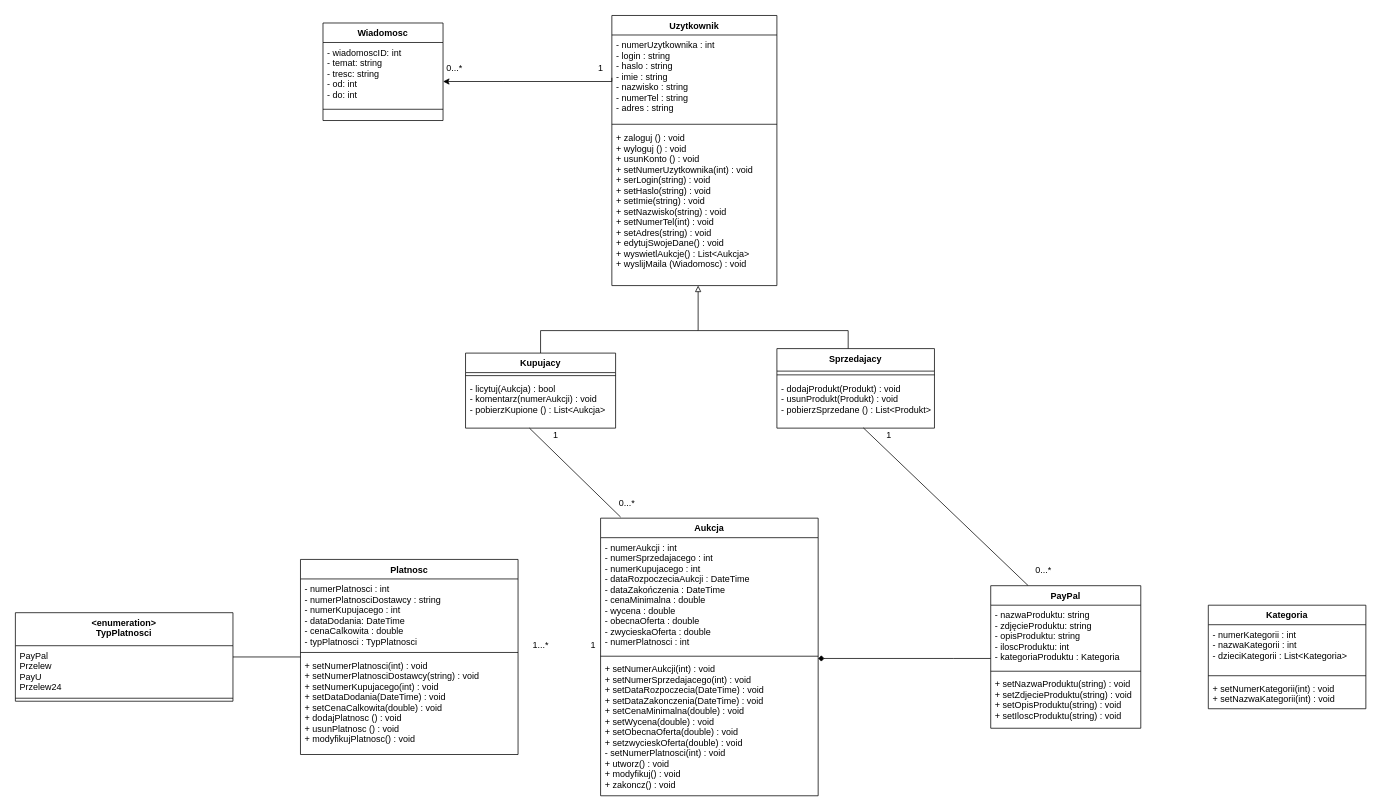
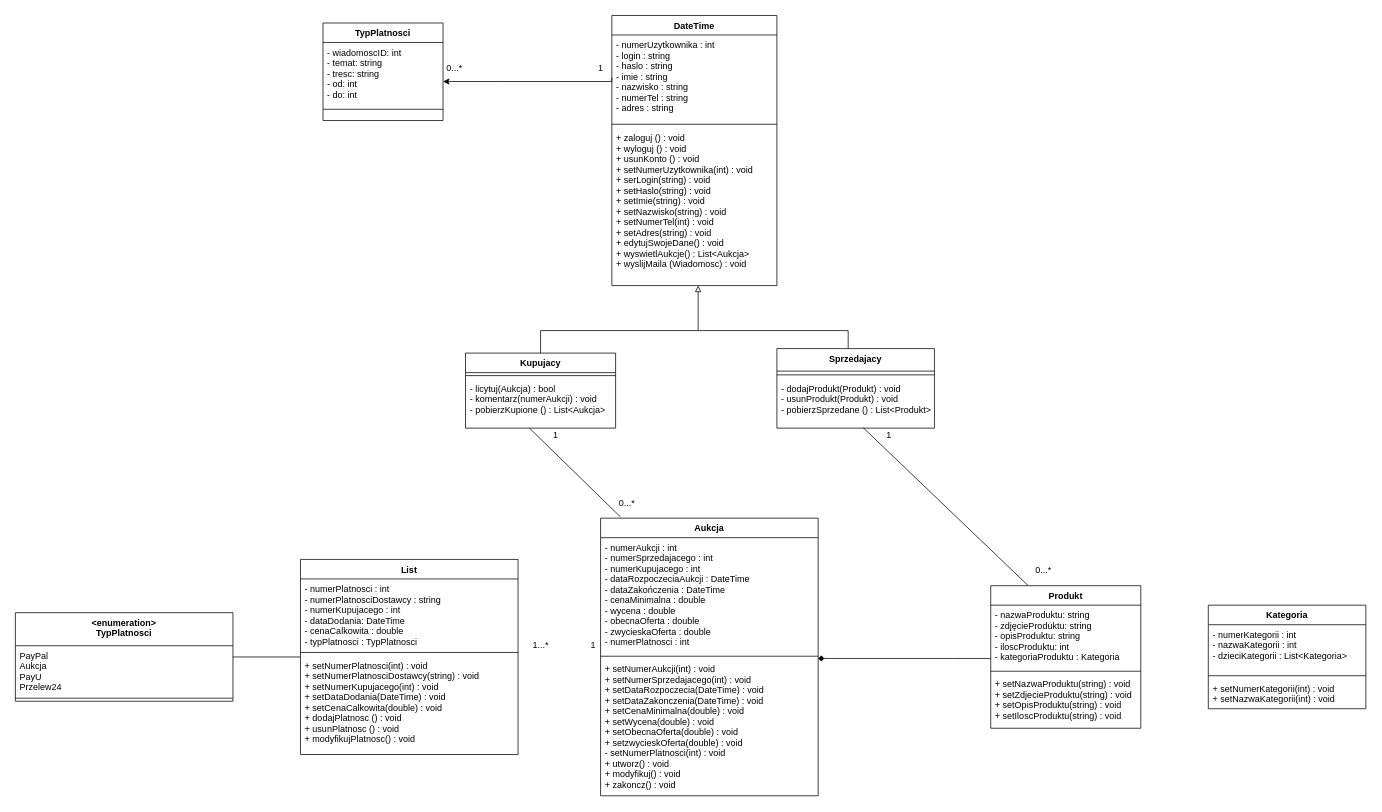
(694, 26) -> (694, 26)
(383, 33) -> (383, 33)
(409, 569) -> (409, 569)
(1065, 596) -> (1065, 596)
(33, 656) -> (33, 656)
